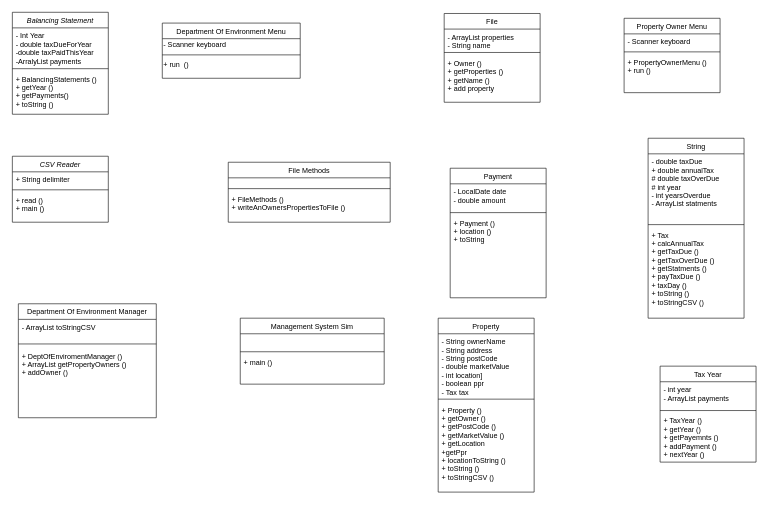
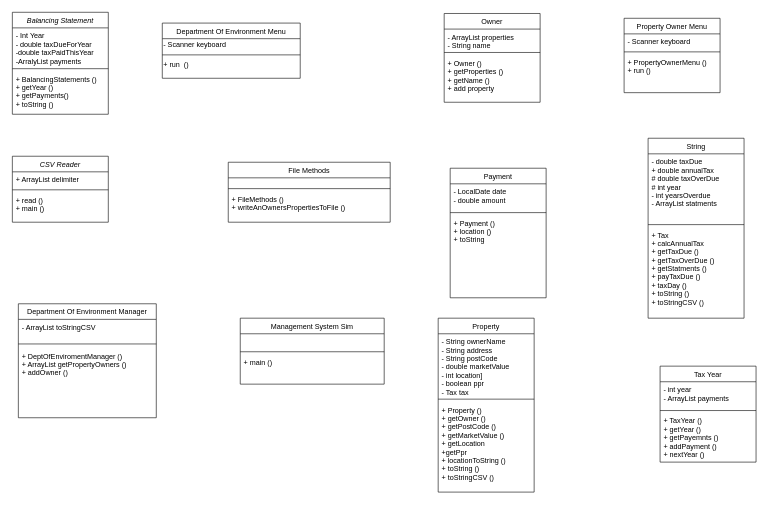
(492, 22) -> (492, 22)
(46, 180) -> (52, 180)
